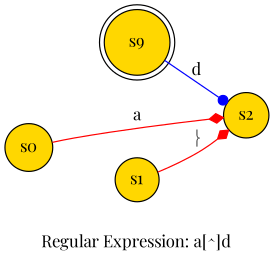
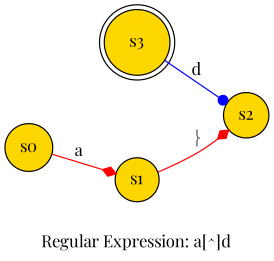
(137, 42) -> (137, 42)
(131, 129) -> (77, 162)
